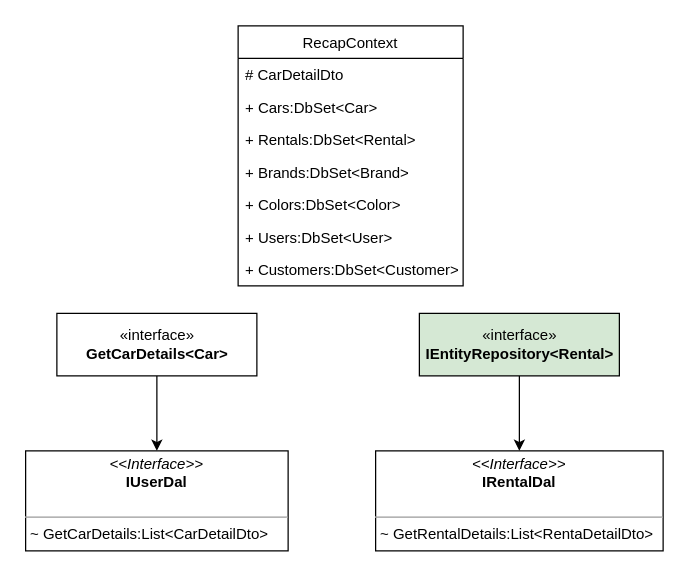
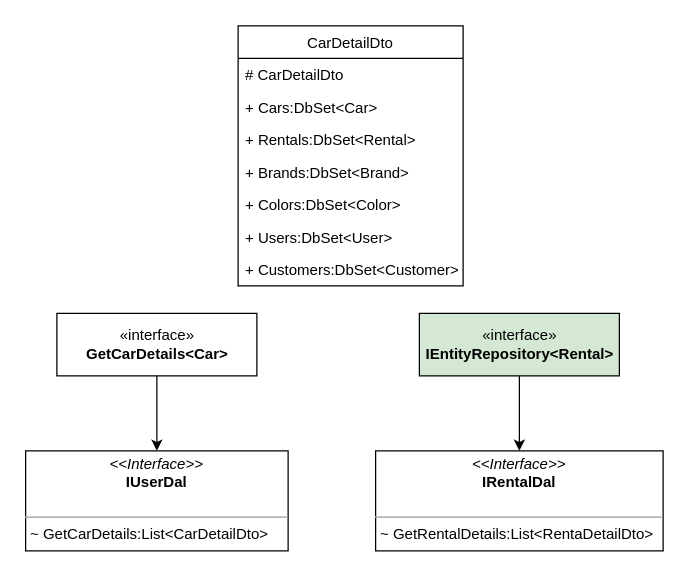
(350, 43) -> (350, 43)
